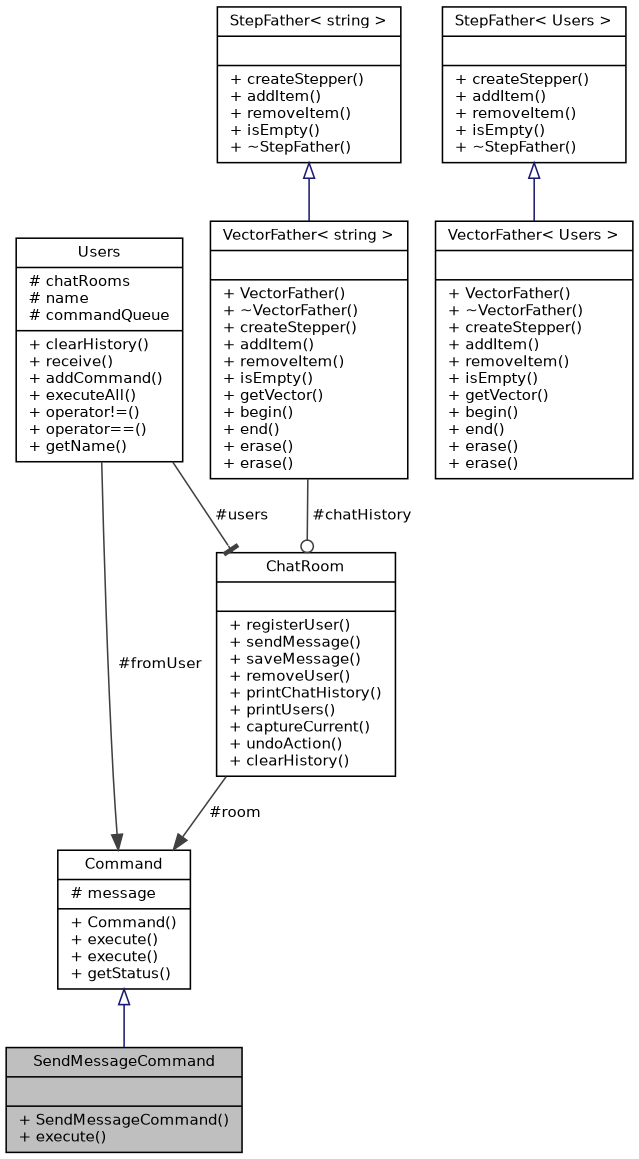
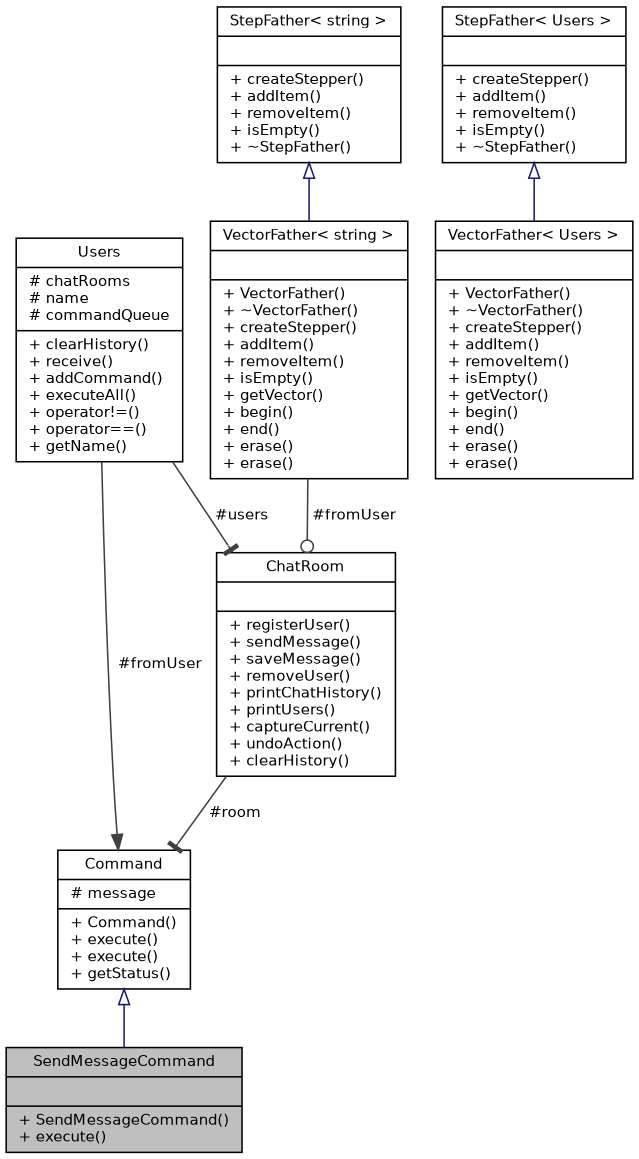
(360, 516) -> (352, 516)
(205, 807) -> (202, 810)
